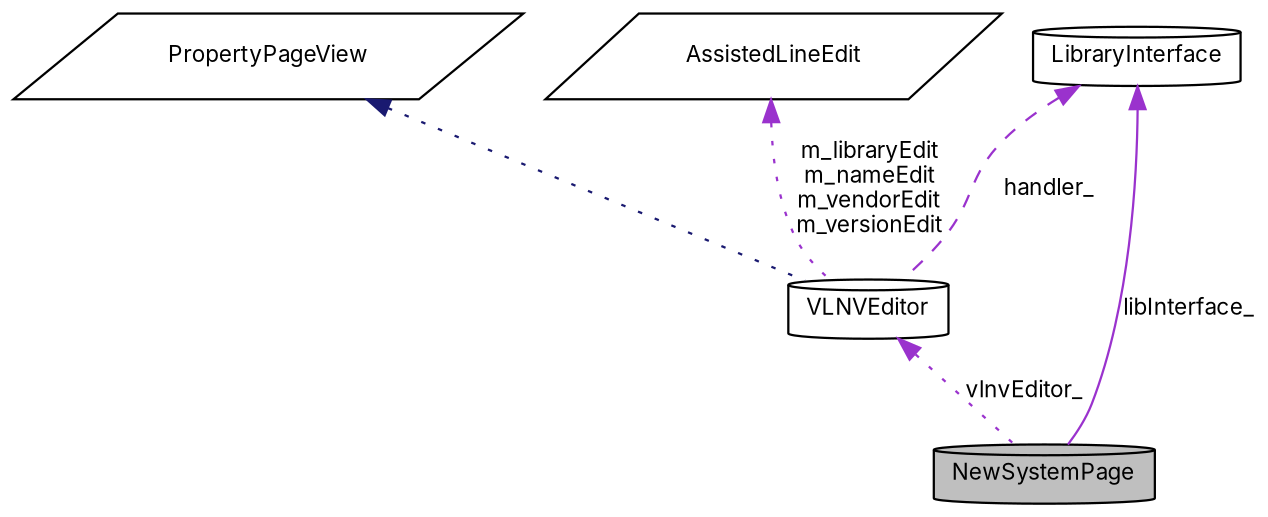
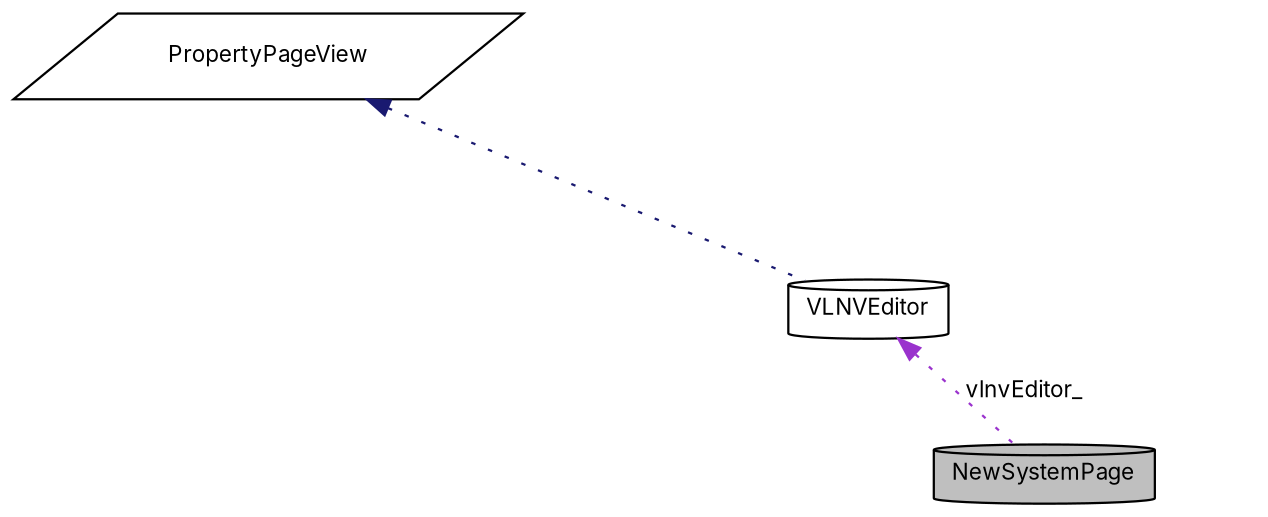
(774, 56) -> none
(1137, 56) -> none
